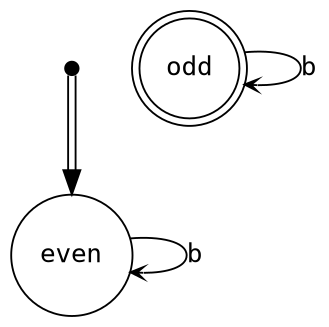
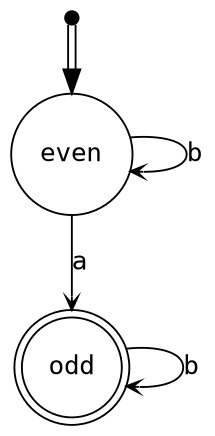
none -> (72, 256)
